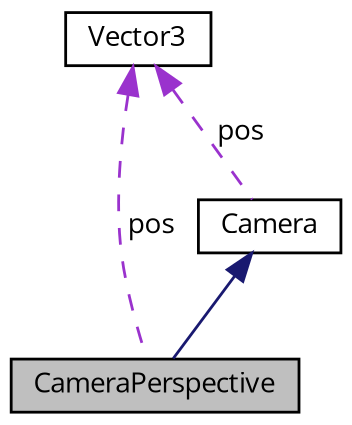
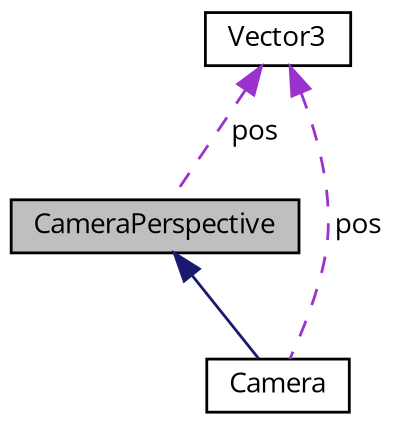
(204, 317) -> (225, 317)
